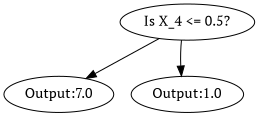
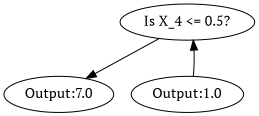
(181, 53) -> (194, 63)
